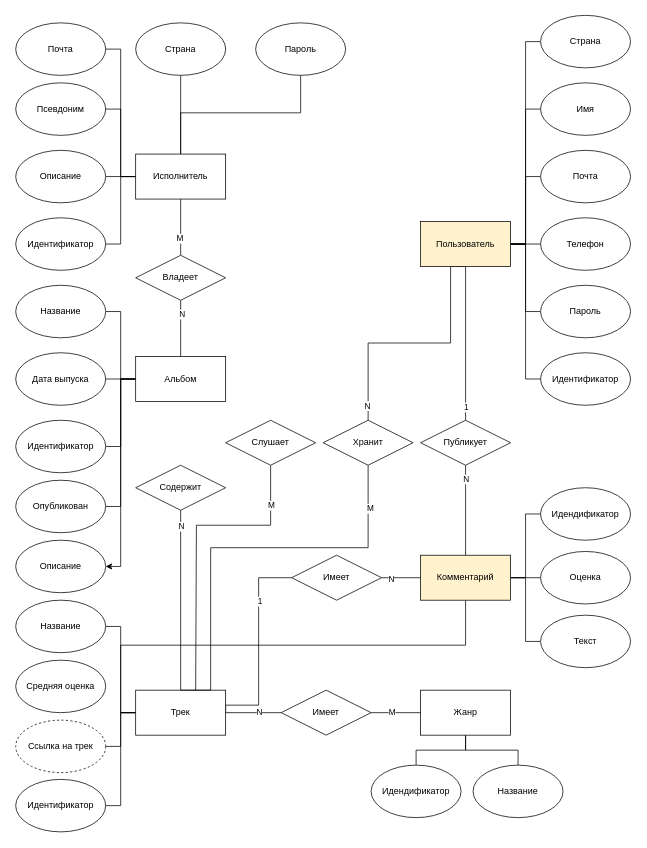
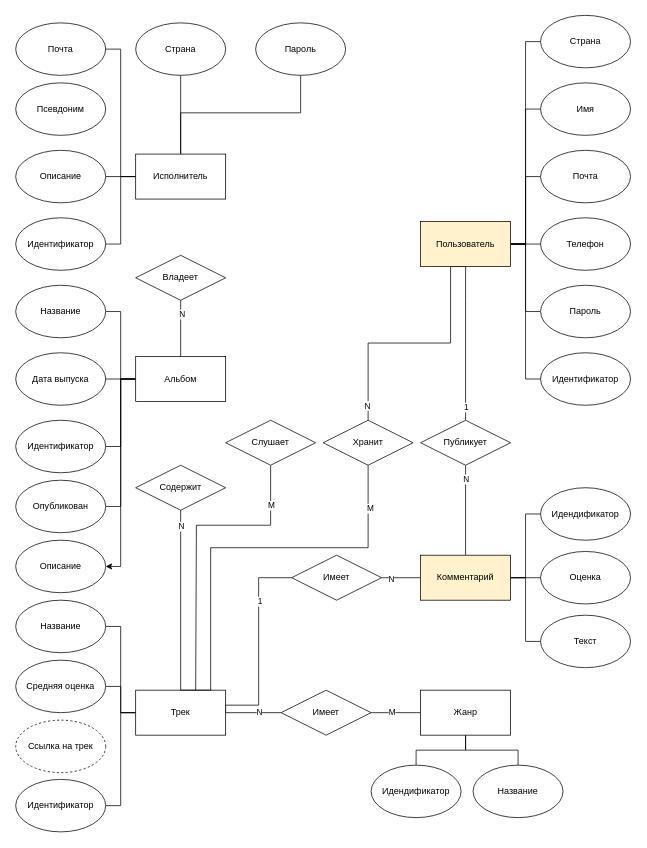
(112, 109) -> none
(180, 227) -> none
(316, 645) -> (112, 687)
(112, 747) -> none
